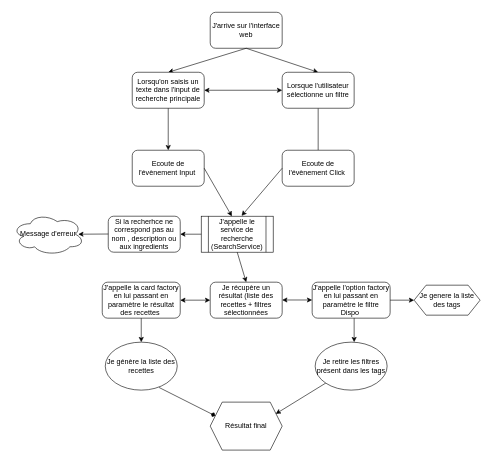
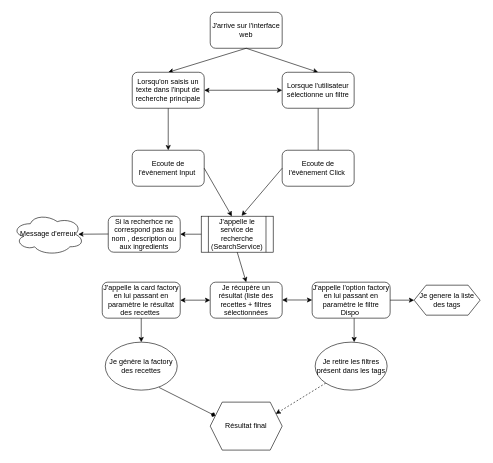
(141, 366) -> (141, 366)
(302, 398) -> (302, 398)
